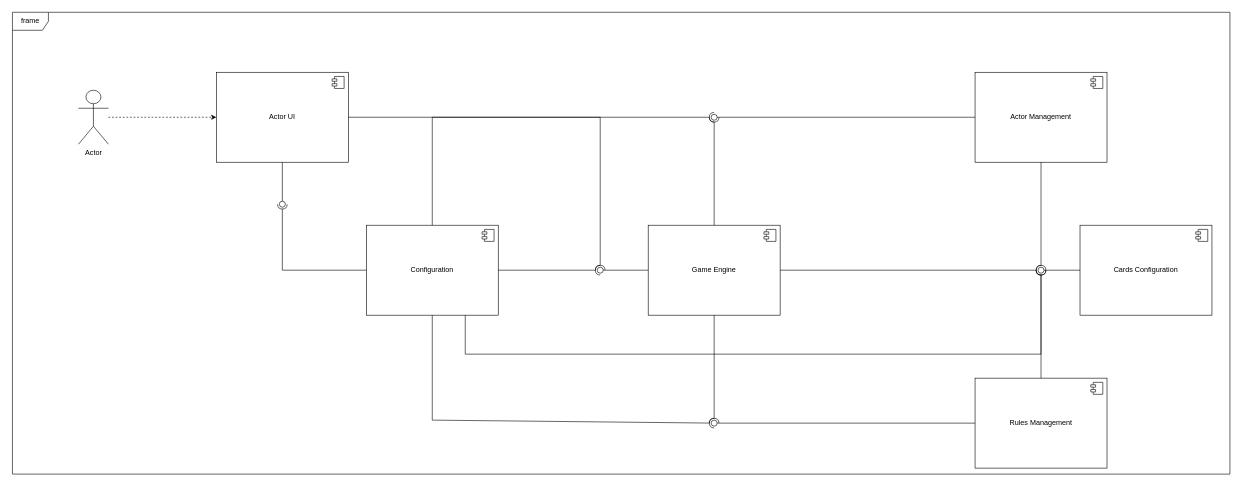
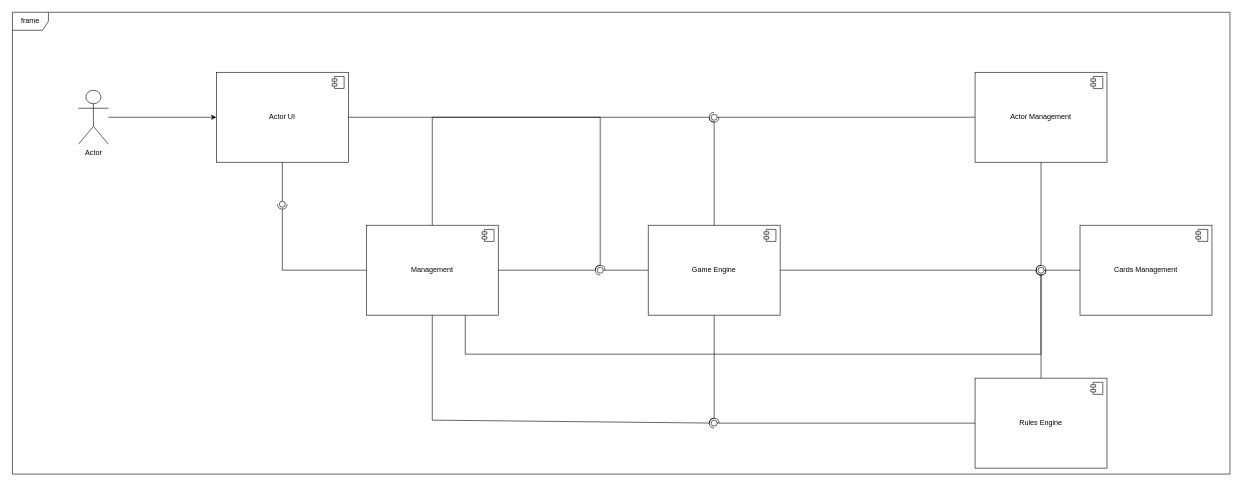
(160, 117) -> (160, 117)
(432, 270) -> (432, 270)
(1146, 270) -> (1146, 270)
(1041, 423) -> (1041, 423)
